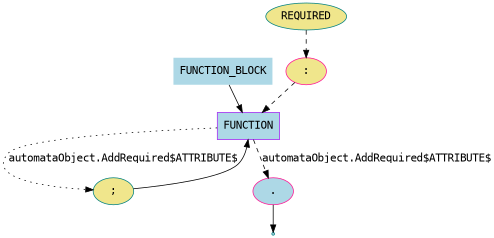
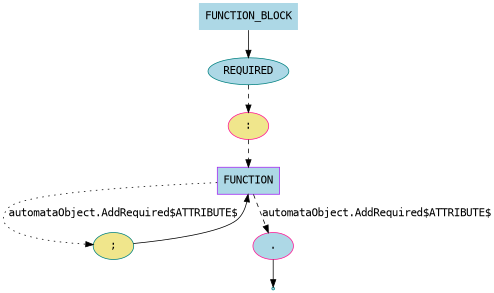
(306, 16) -> (248, 71)
(234, 95) -> (248, 40)
